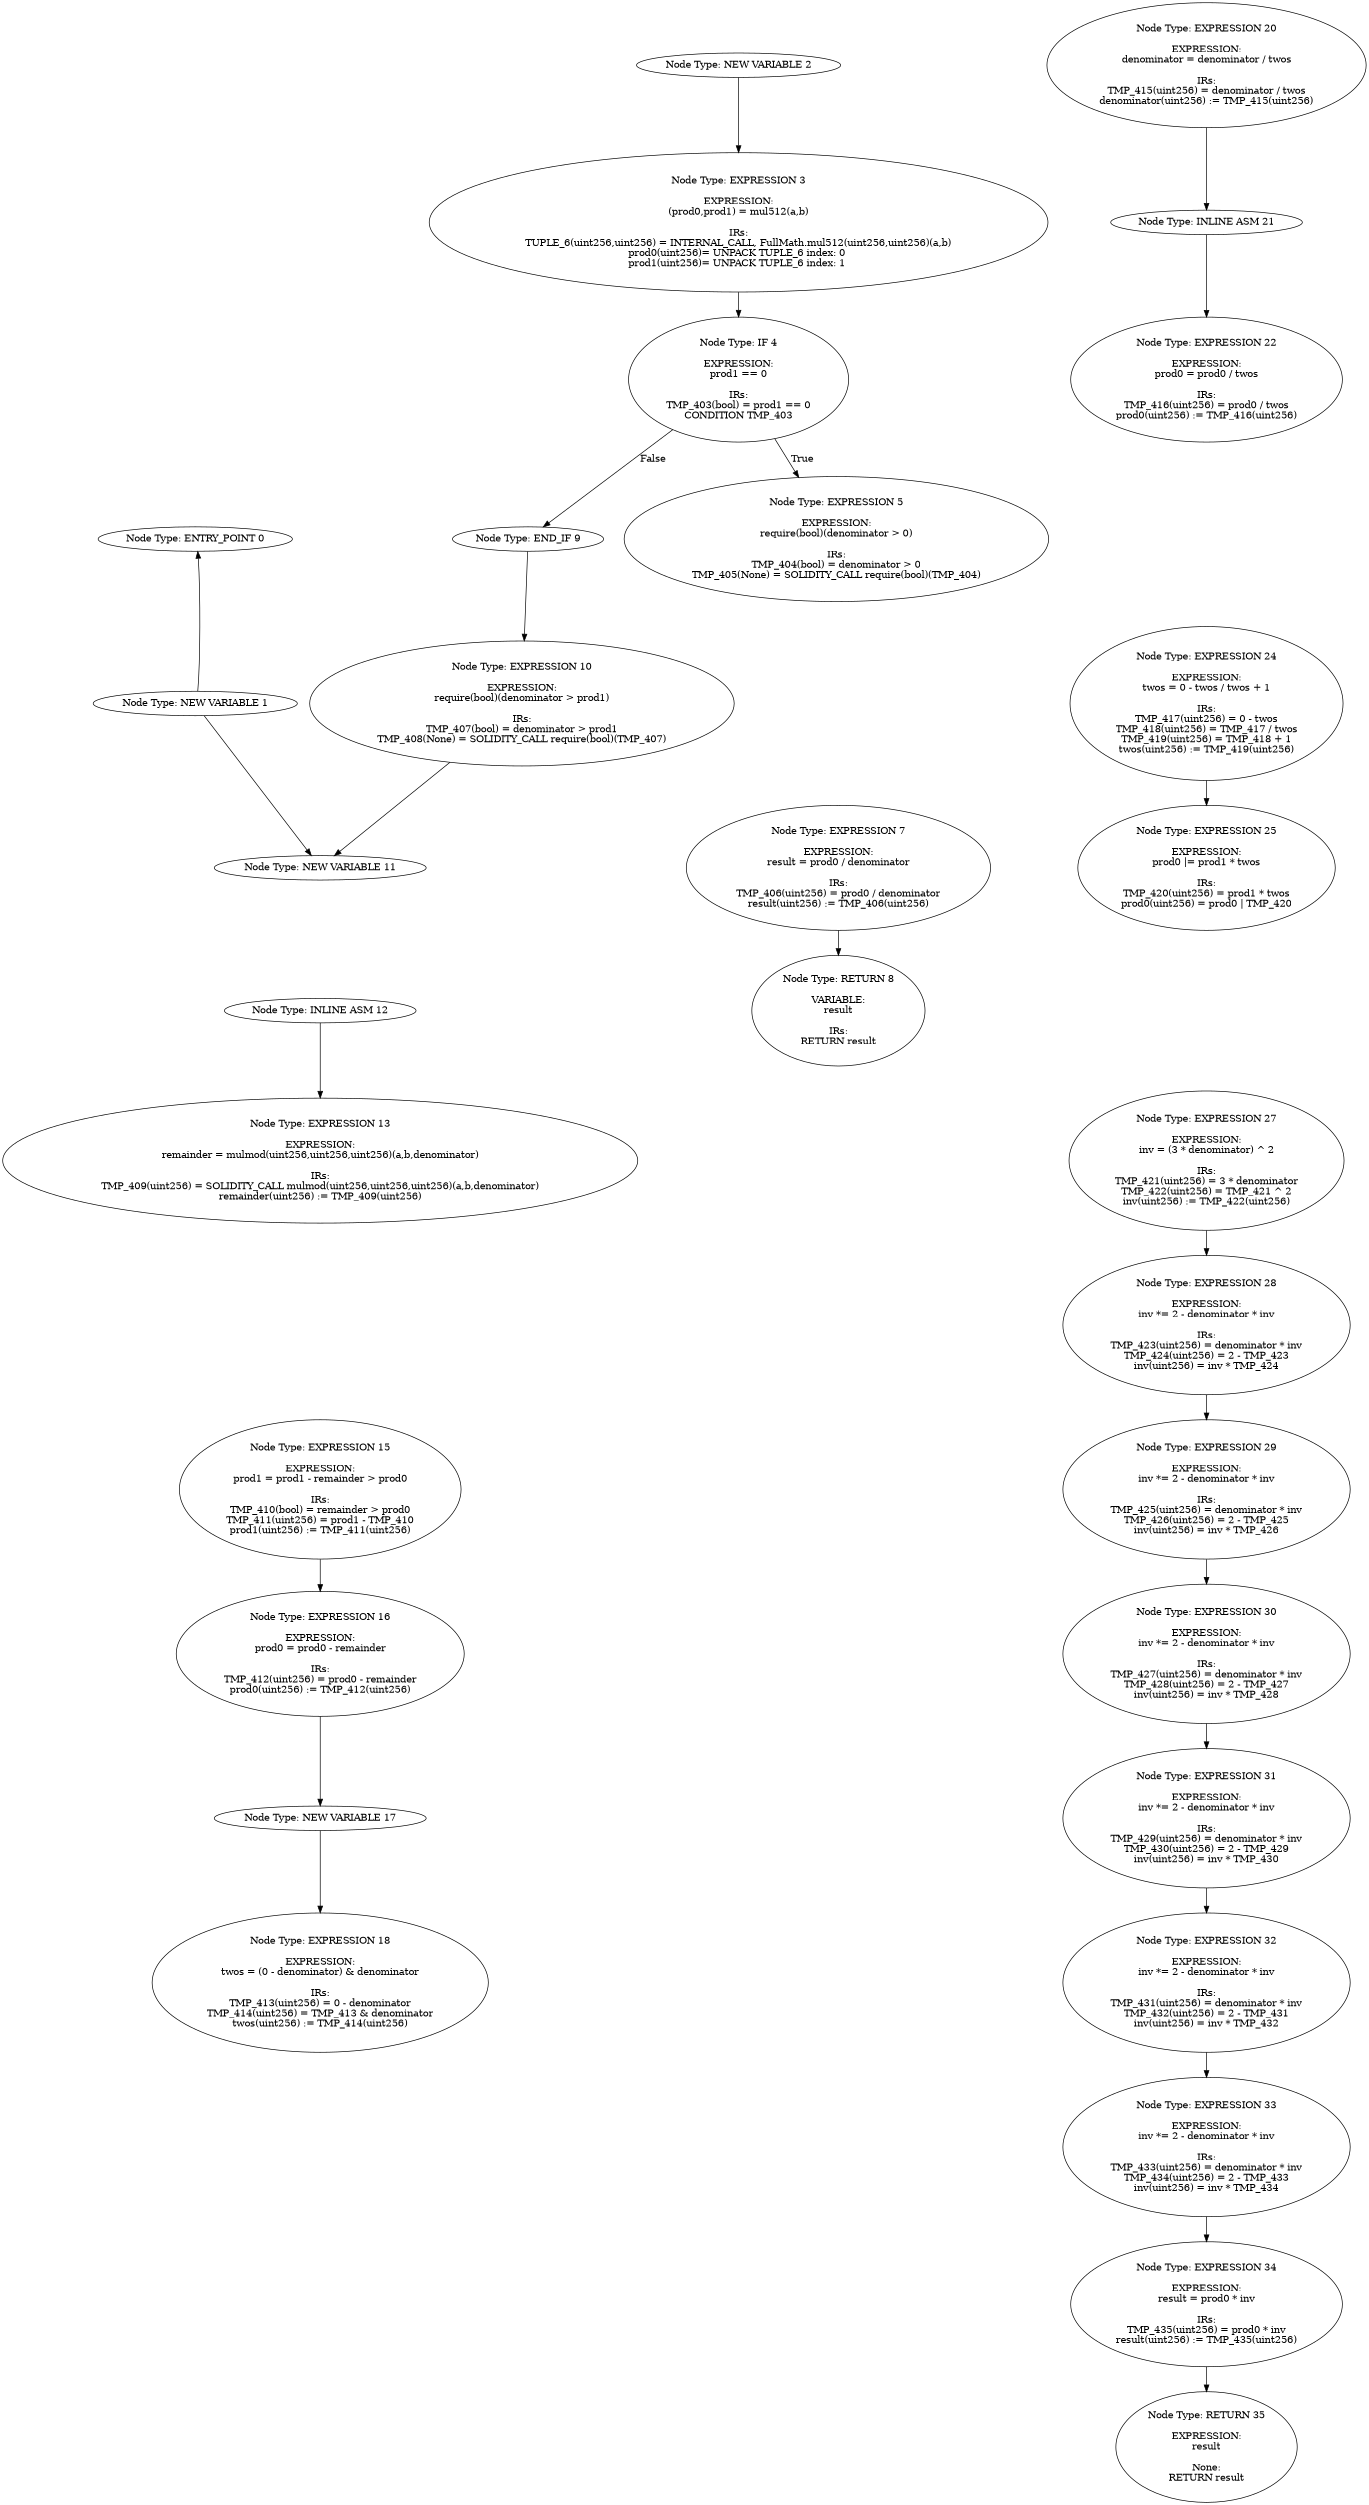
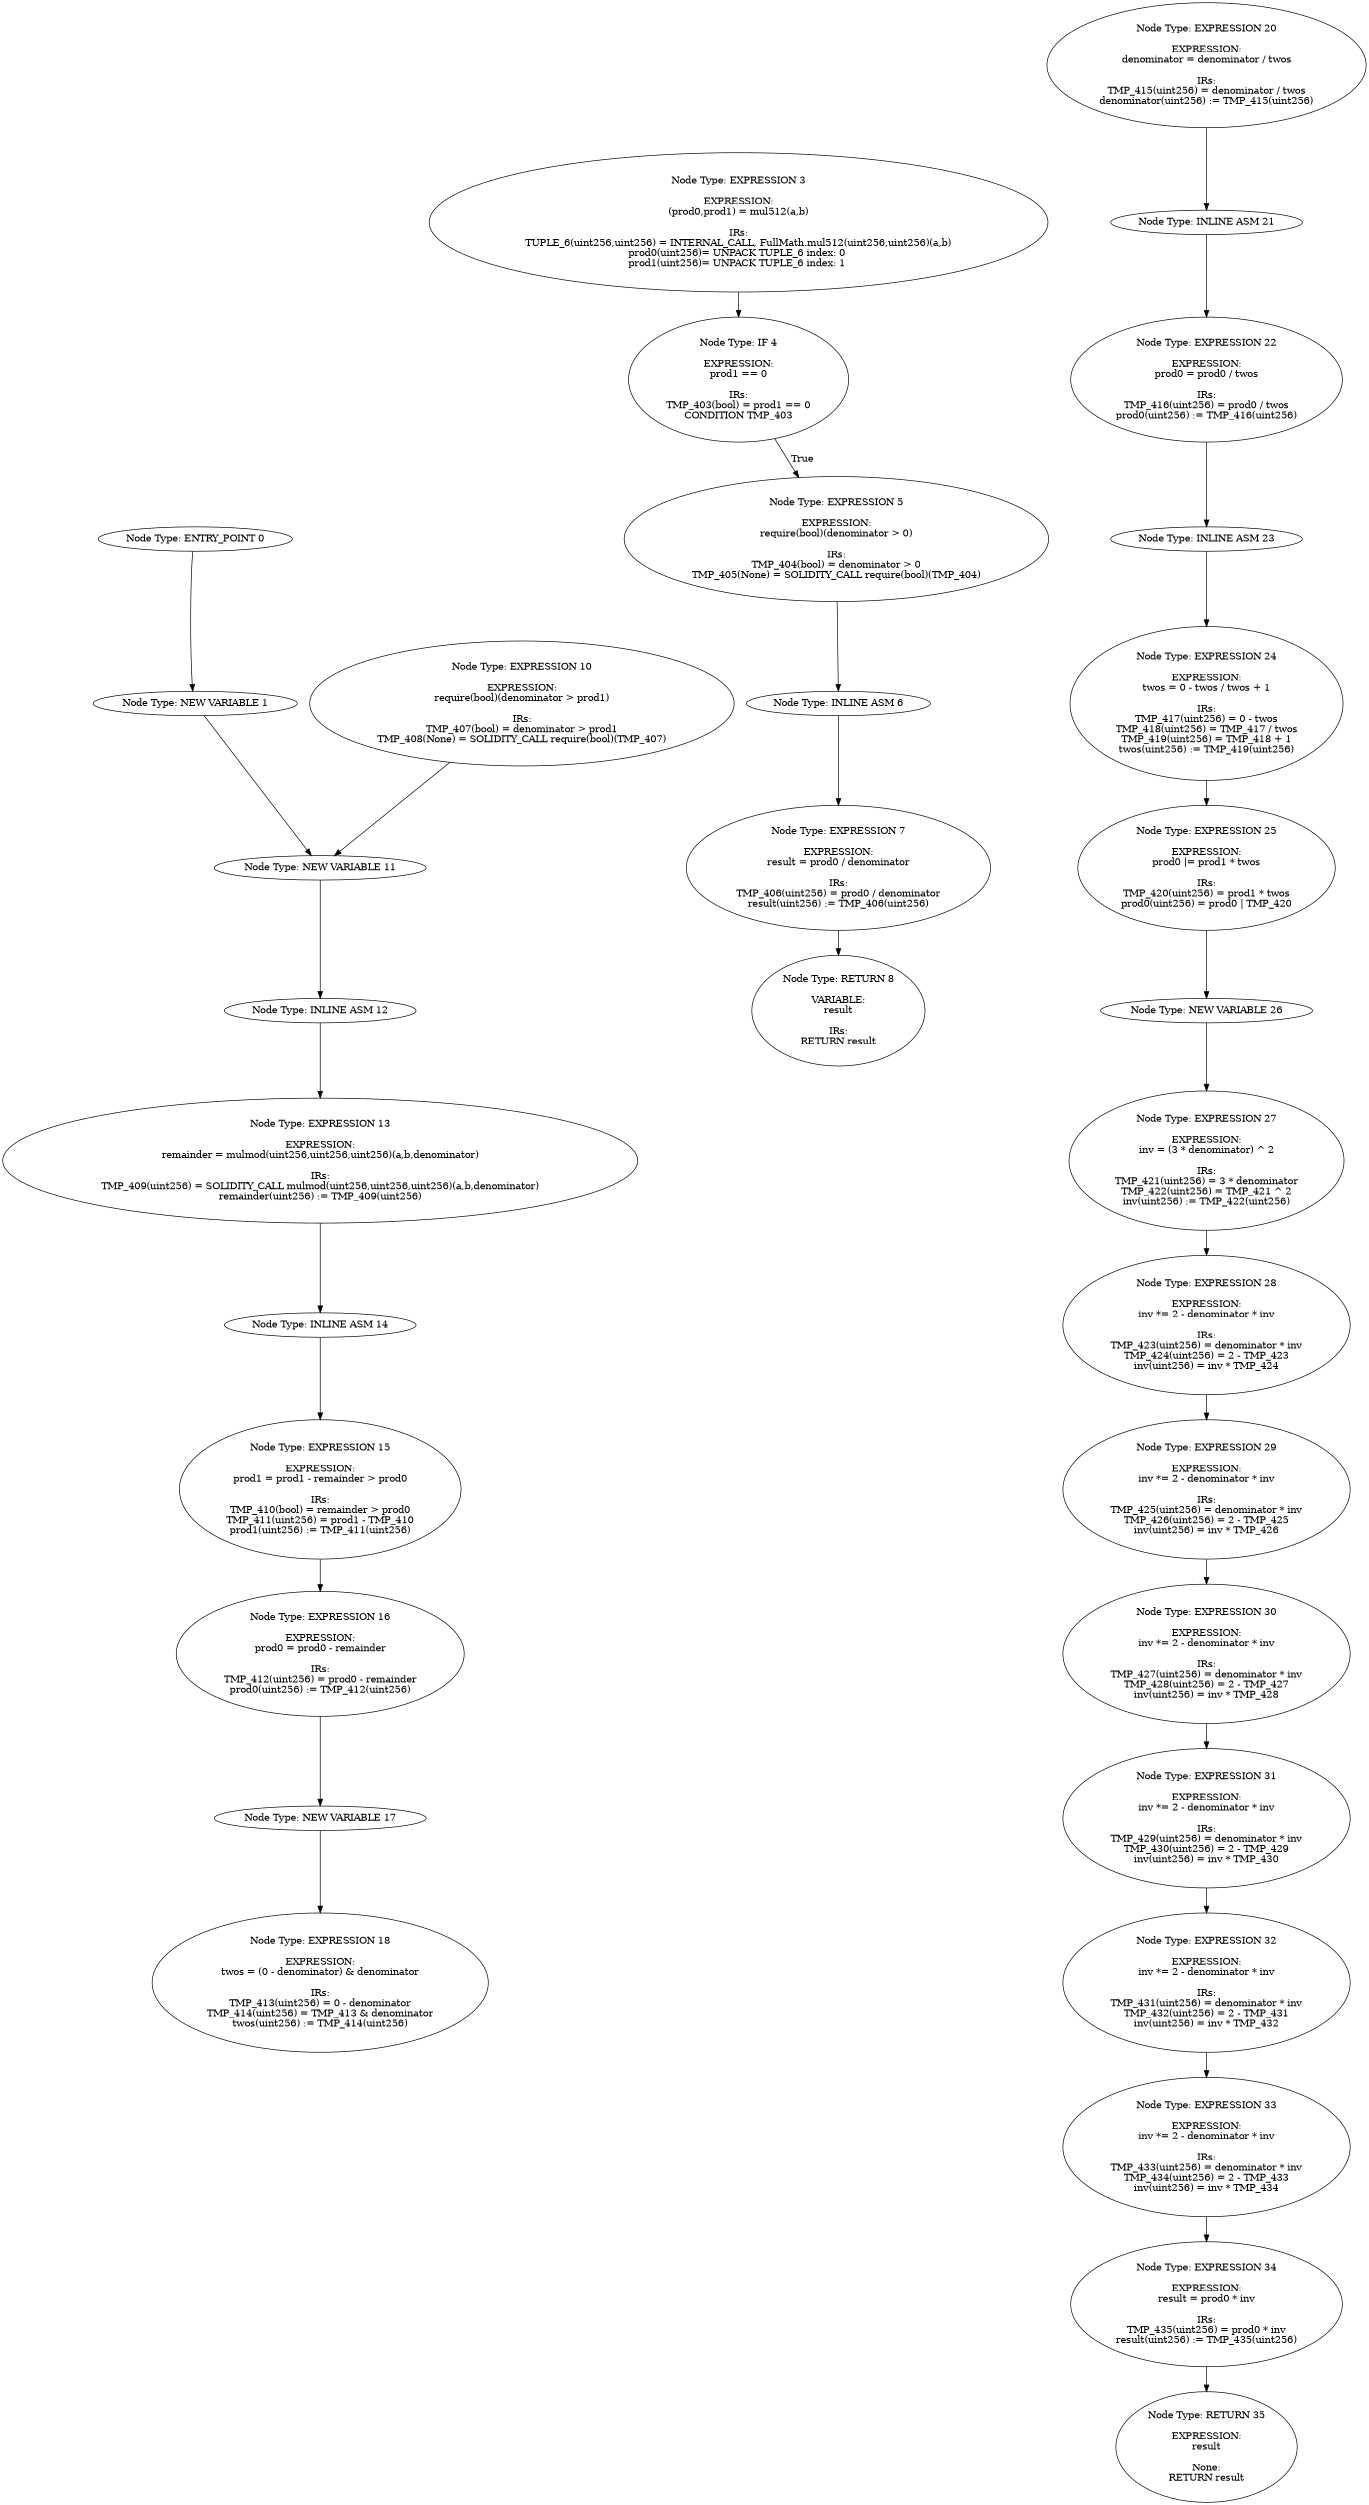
(739, 65) -> none
(528, 539) -> none
none -> (1207, 539)
(200, 625) -> (191, 618)
none -> (838, 703)
none -> (320, 936)
none -> (1207, 1011)
none -> (320, 1325)
